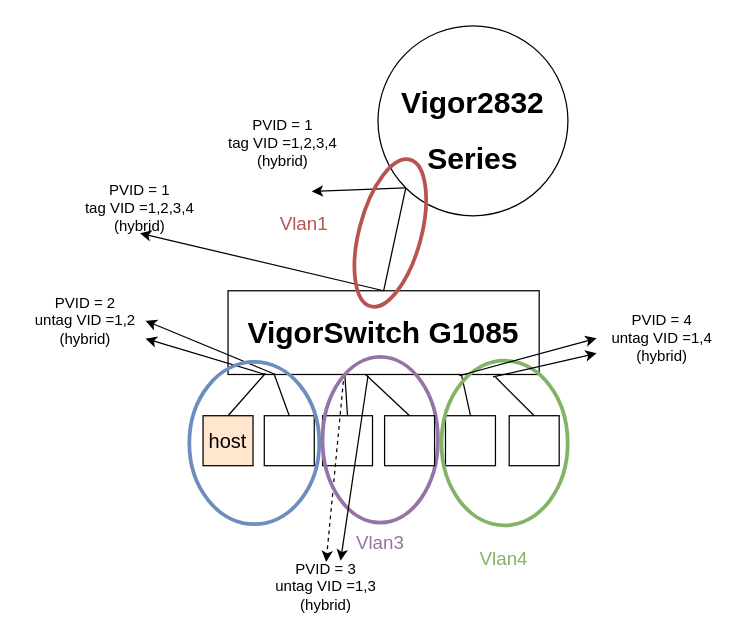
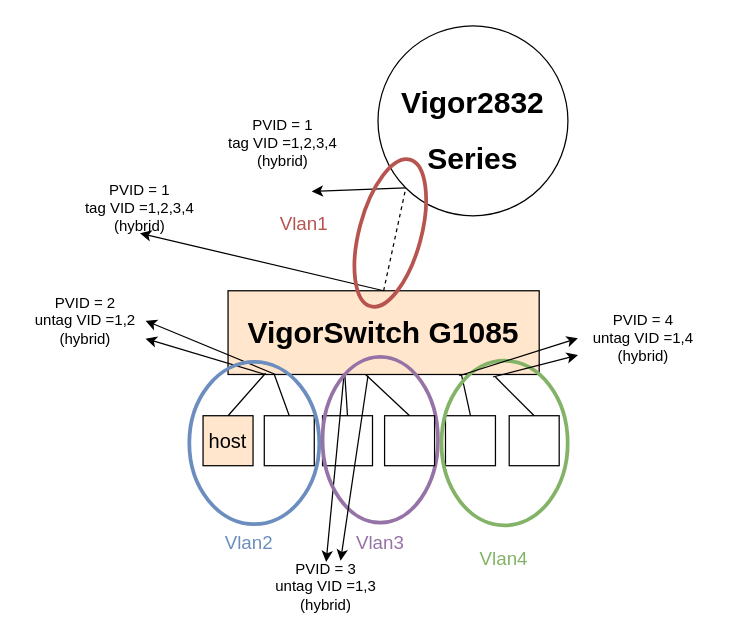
(395, 238) -> (395, 238)
(384, 333) -> (384, 333)
(663, 338) -> (644, 338)
(335, 473) -> (335, 473)
none -> (249, 542)
